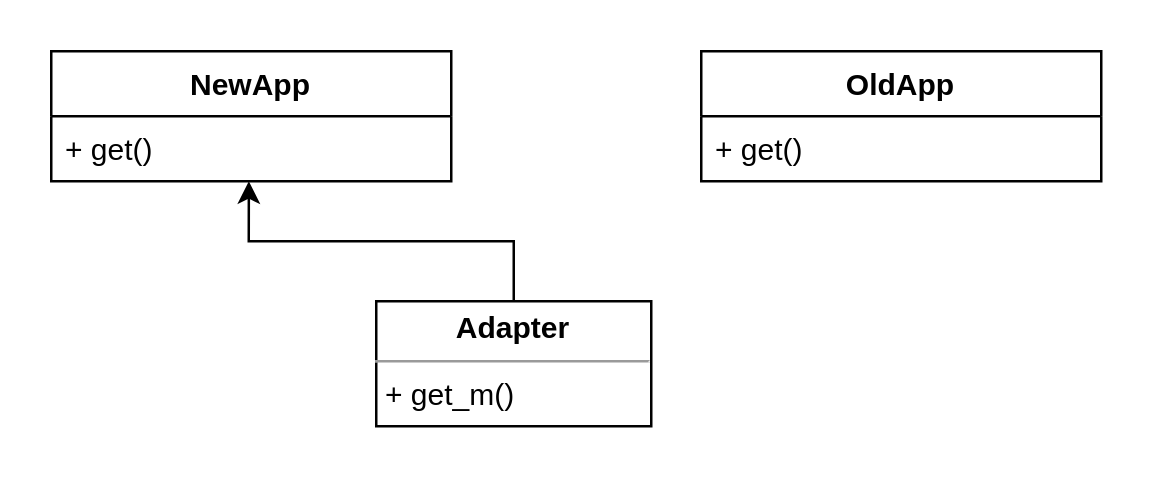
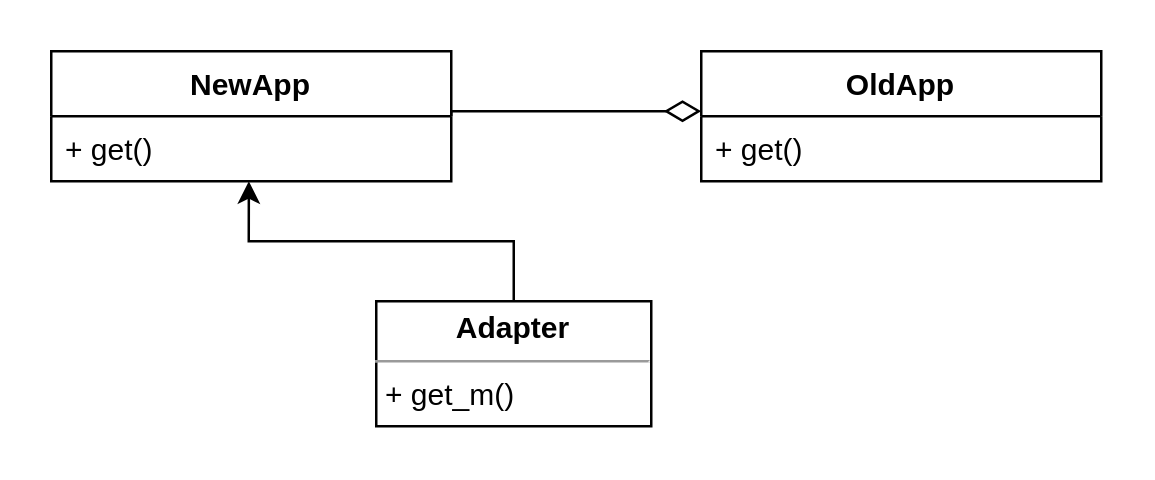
none -> (557, 111)
